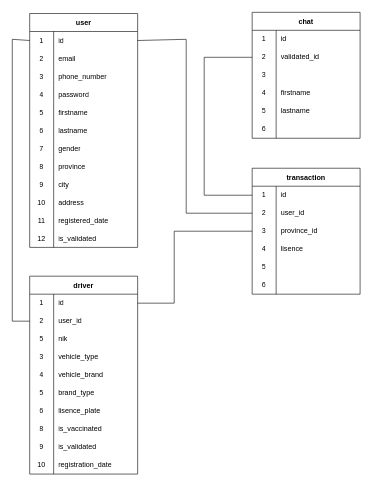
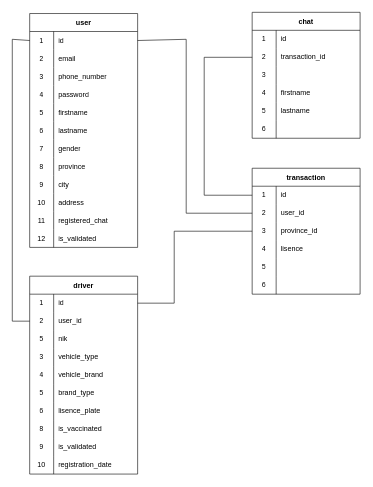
(302, 57) -> (307, 57)
(88, 221) -> (88, 221)
